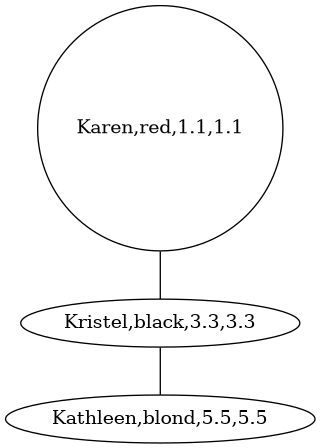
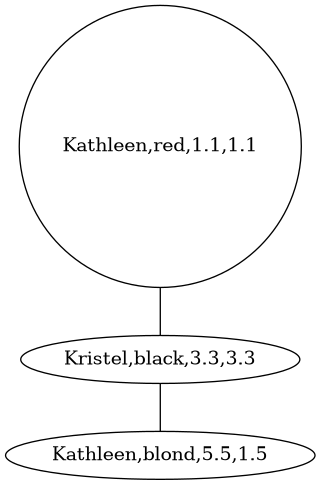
(160, 128) -> (160, 146)
(160, 419) -> (160, 455)
